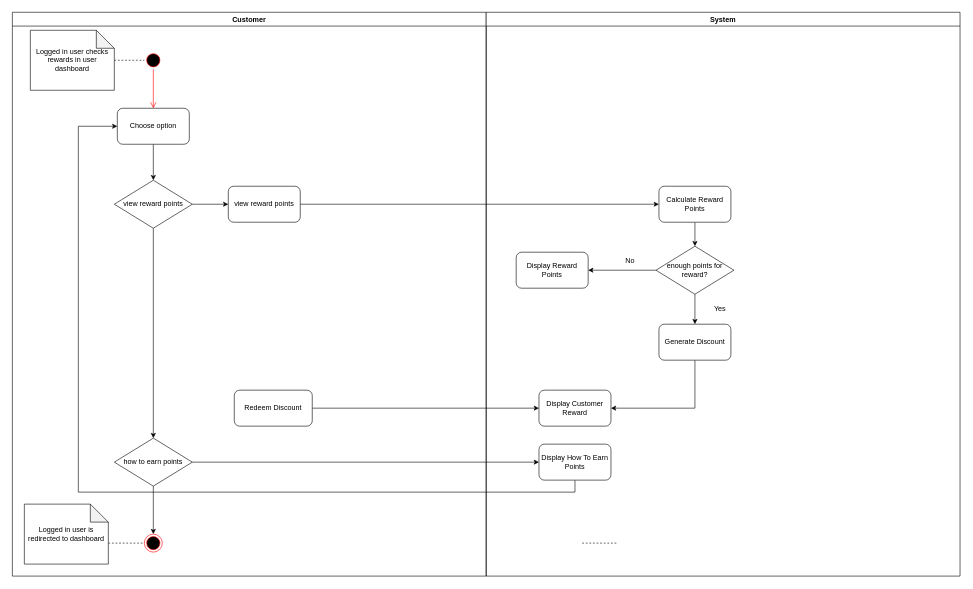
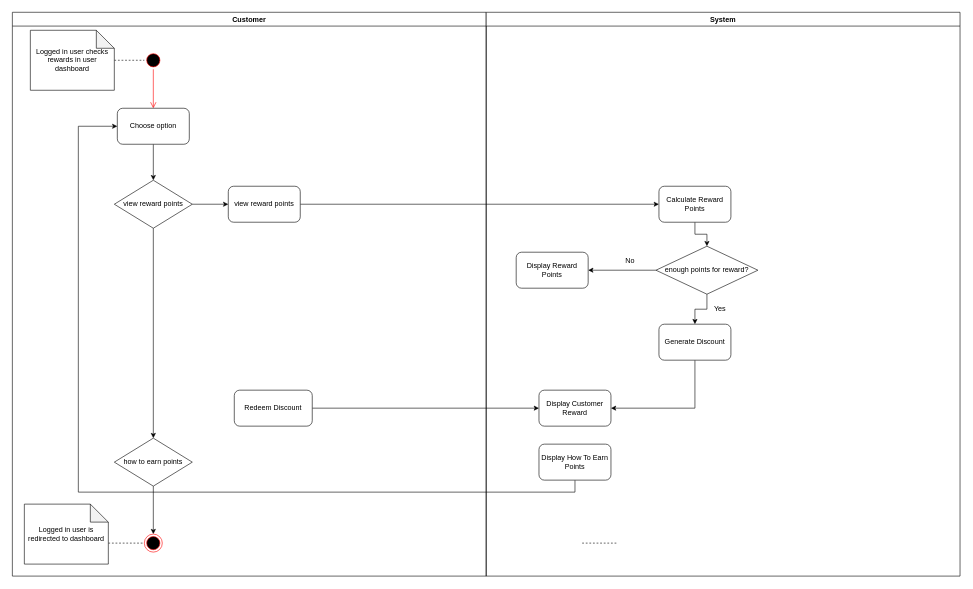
(695, 270) -> (707, 270)
(533, 462) -> none
